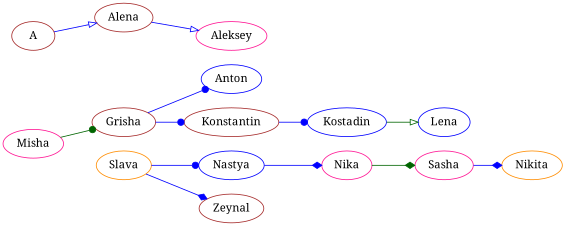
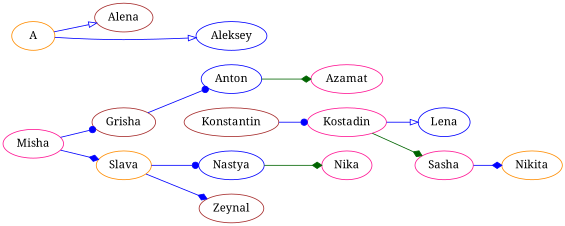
(171, 26) -> (121, 40)
(33, 36) -> (33, 36)
(231, 36) -> (231, 36)
none -> (347, 79)
(167, 122) -> none
(347, 122) -> (347, 122)
(398, 122) -> (398, 122)
(75, 134) -> (75, 134)
none -> (75, 154)
(288, 165) -> (288, 165)
(389, 165) -> (393, 142)
